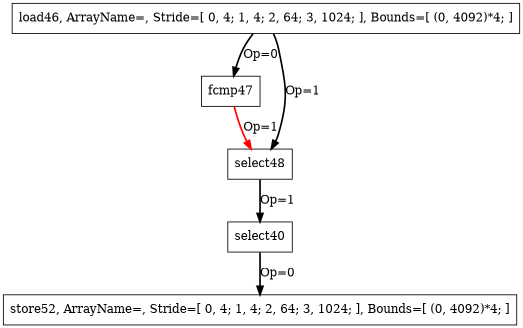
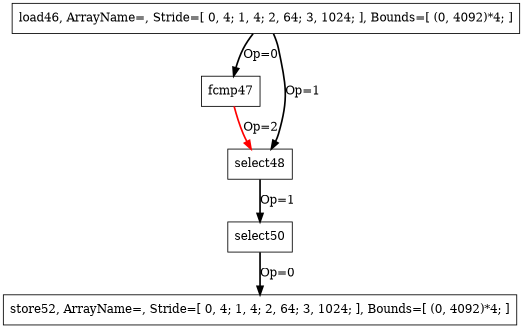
(261, 128) -> (261, 128)
(260, 237) -> (260, 237)
